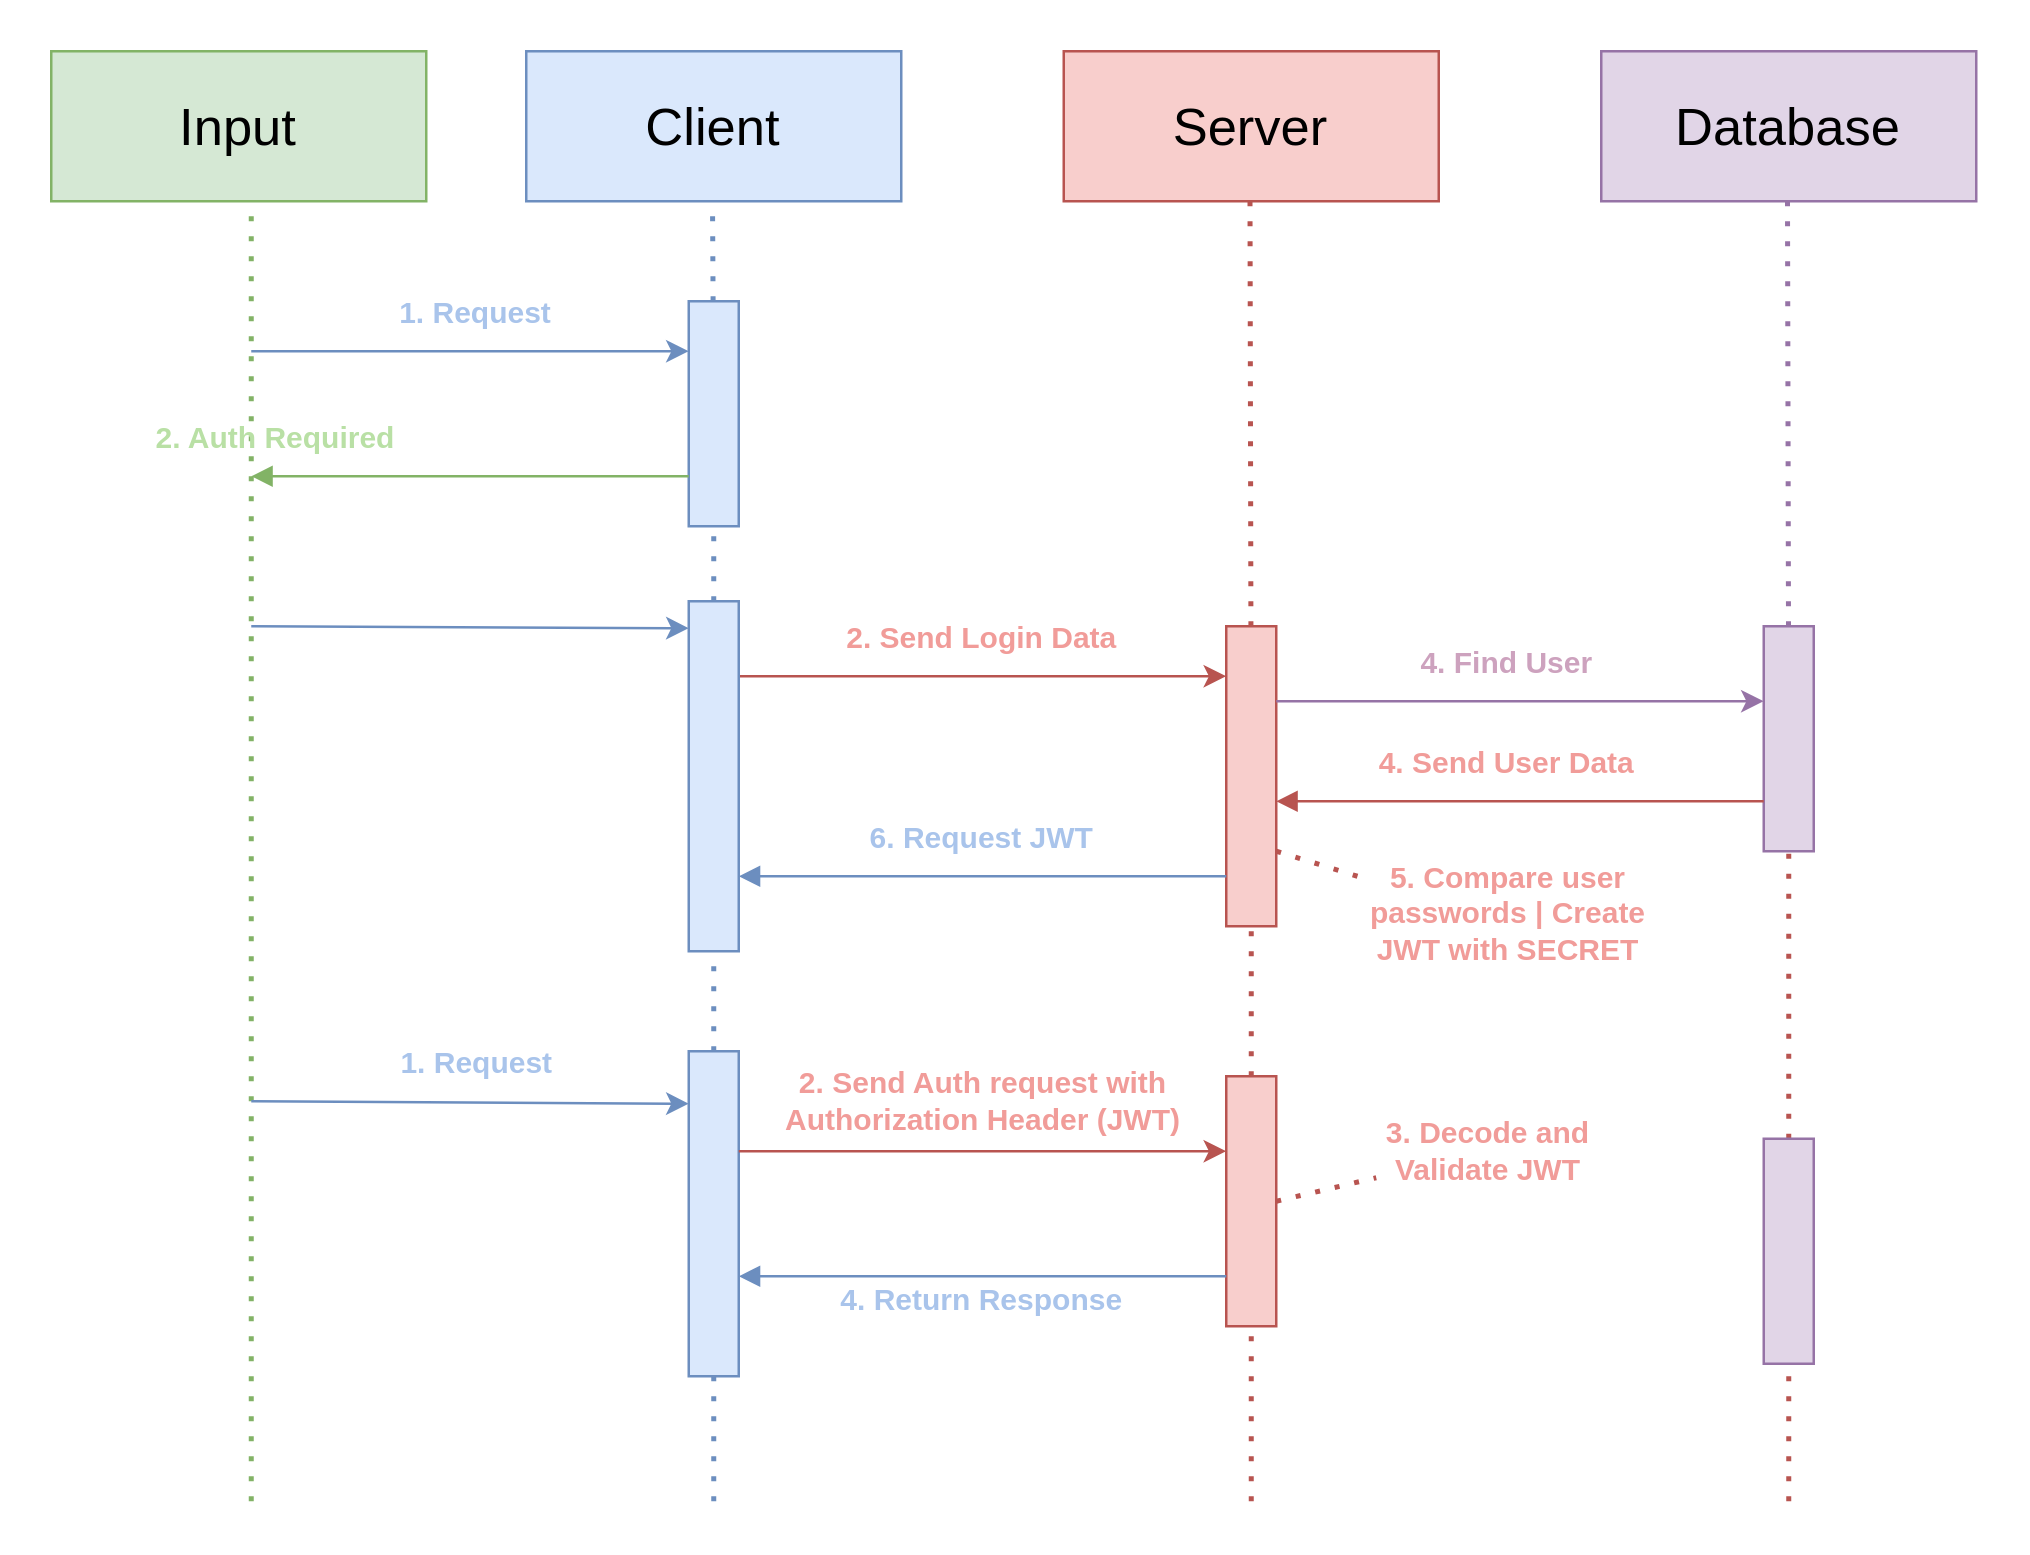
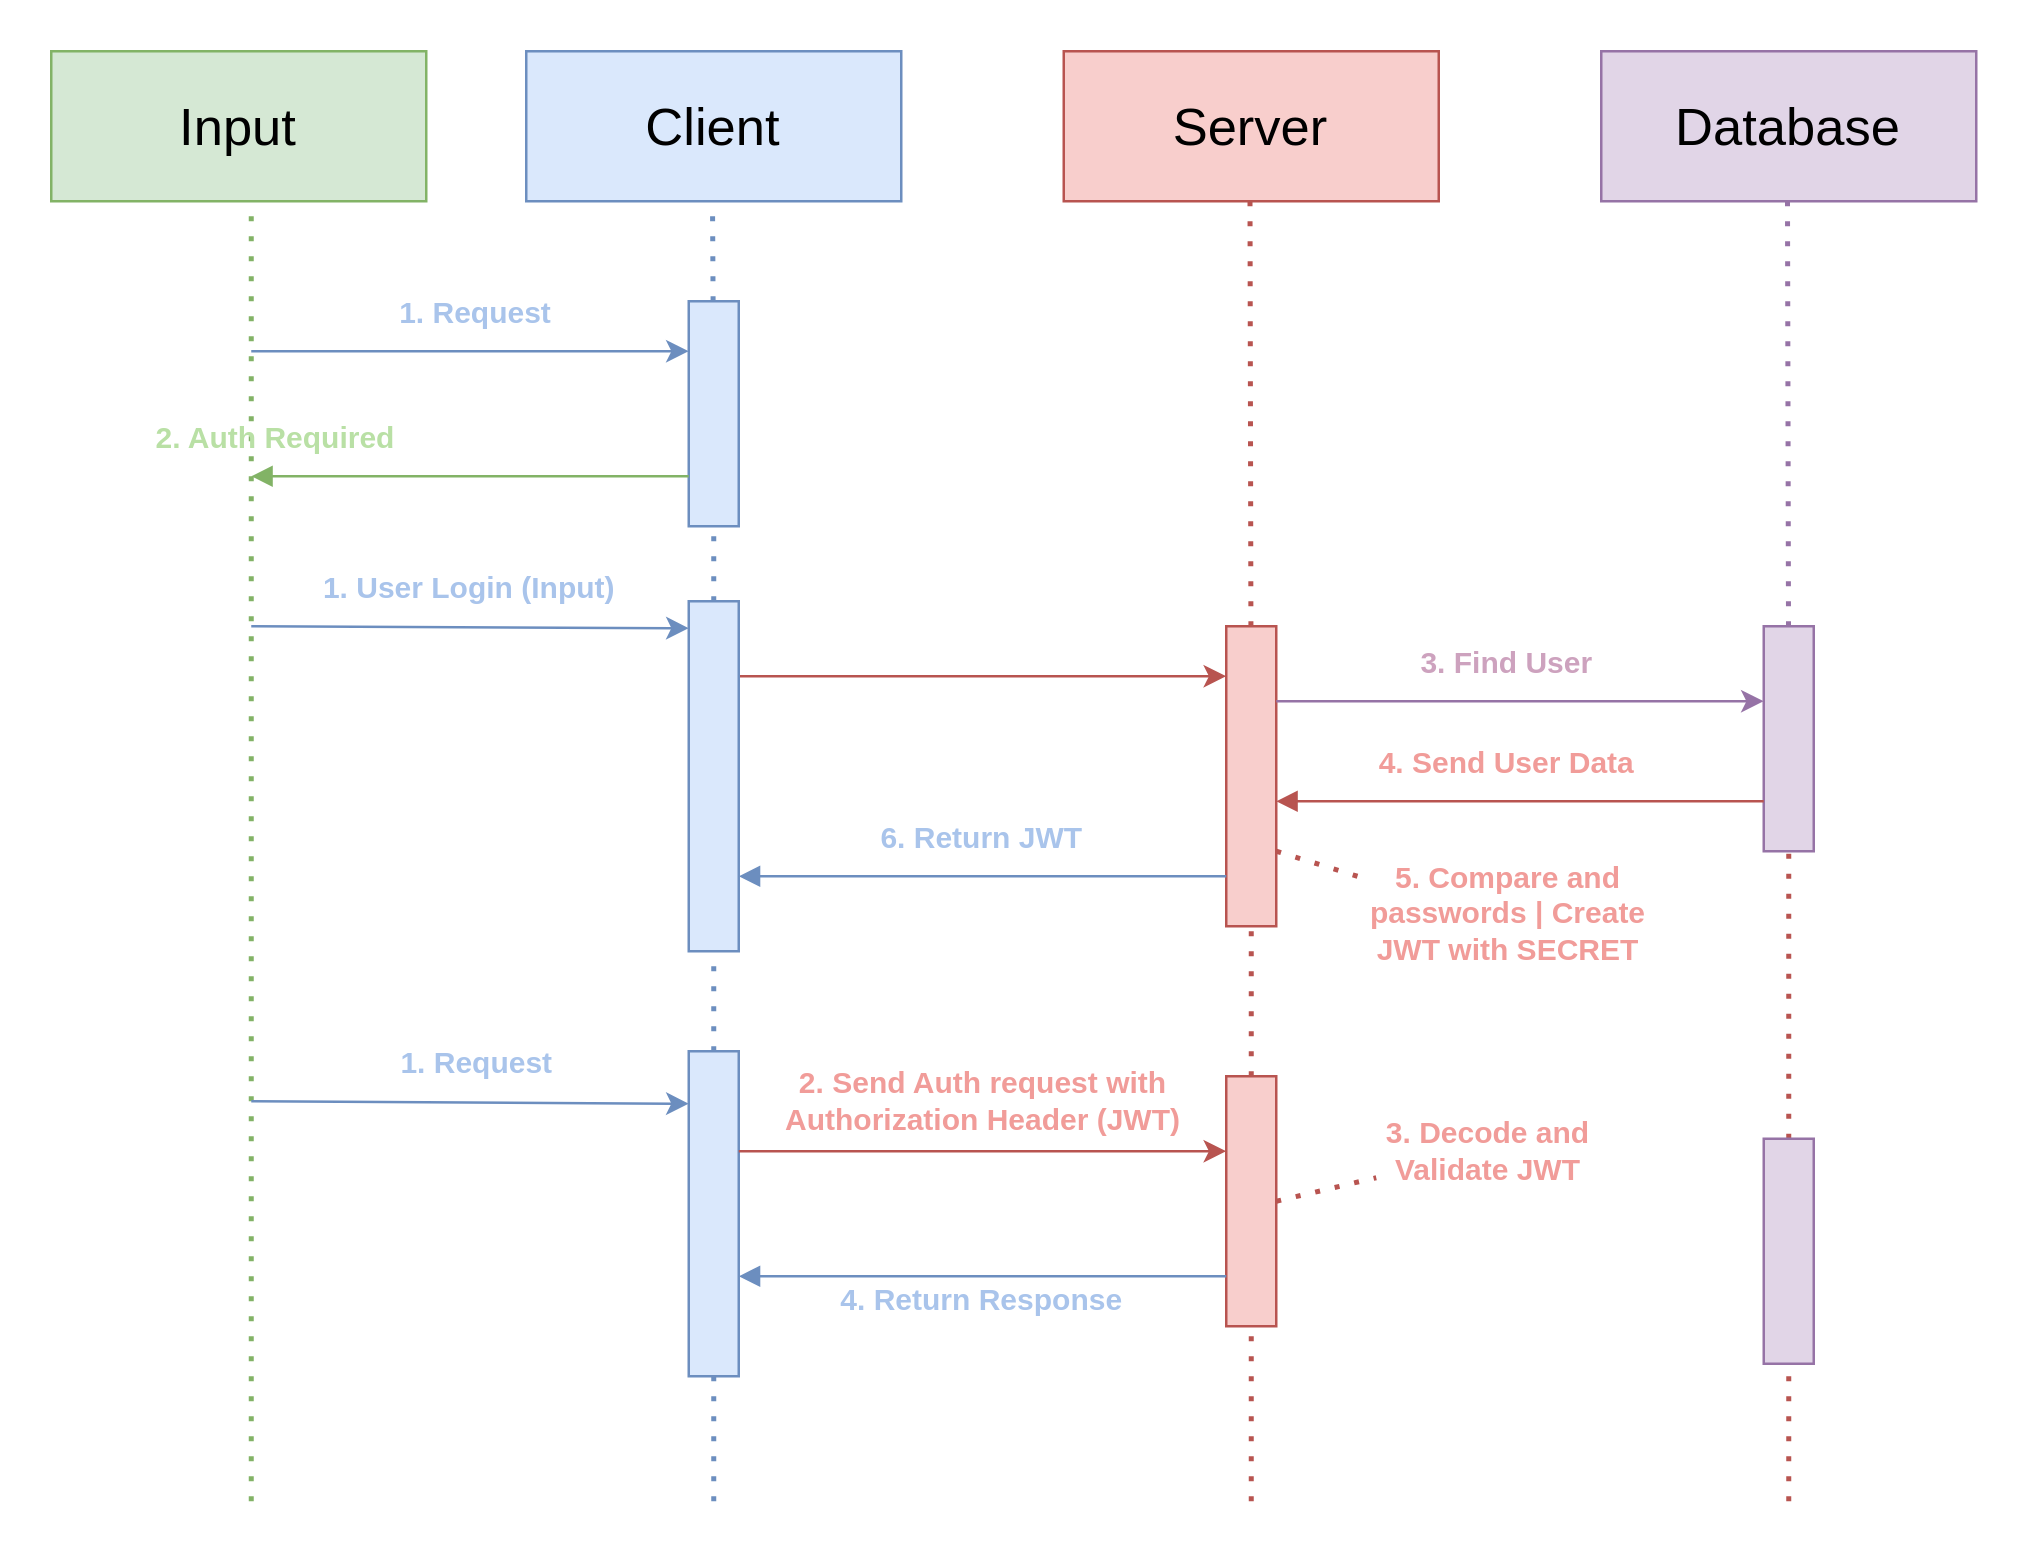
none -> (470, 589)
(983, 639) -> none
(1508, 664) -> (1508, 664)
(983, 839) -> (983, 839)
(1509, 914) -> (1509, 914)
